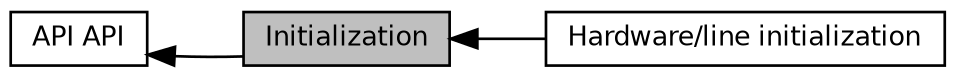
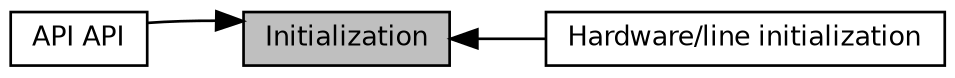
(209, 57) -> (182, 21)
